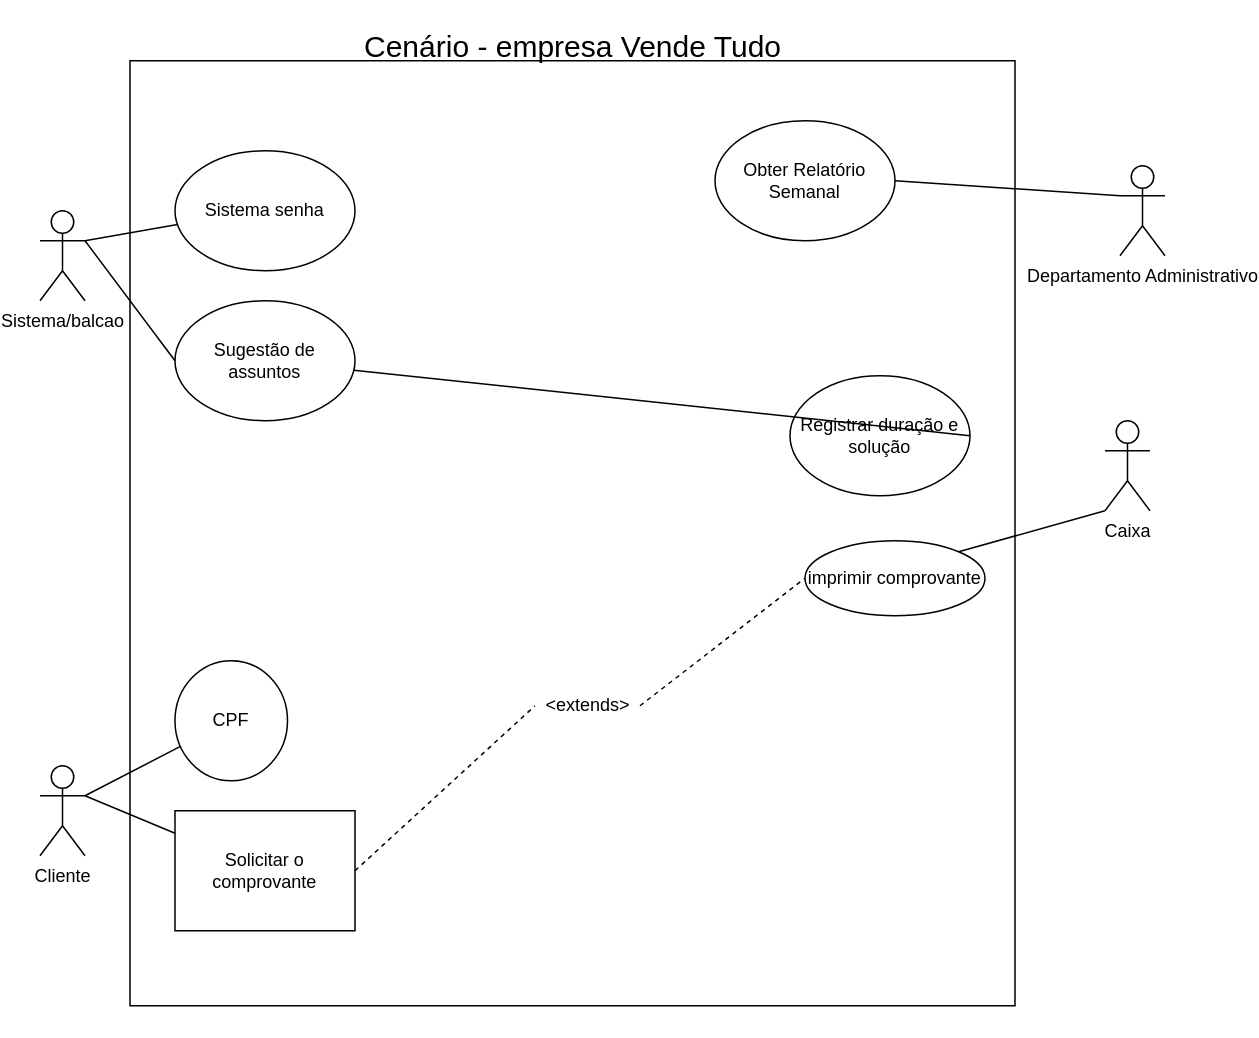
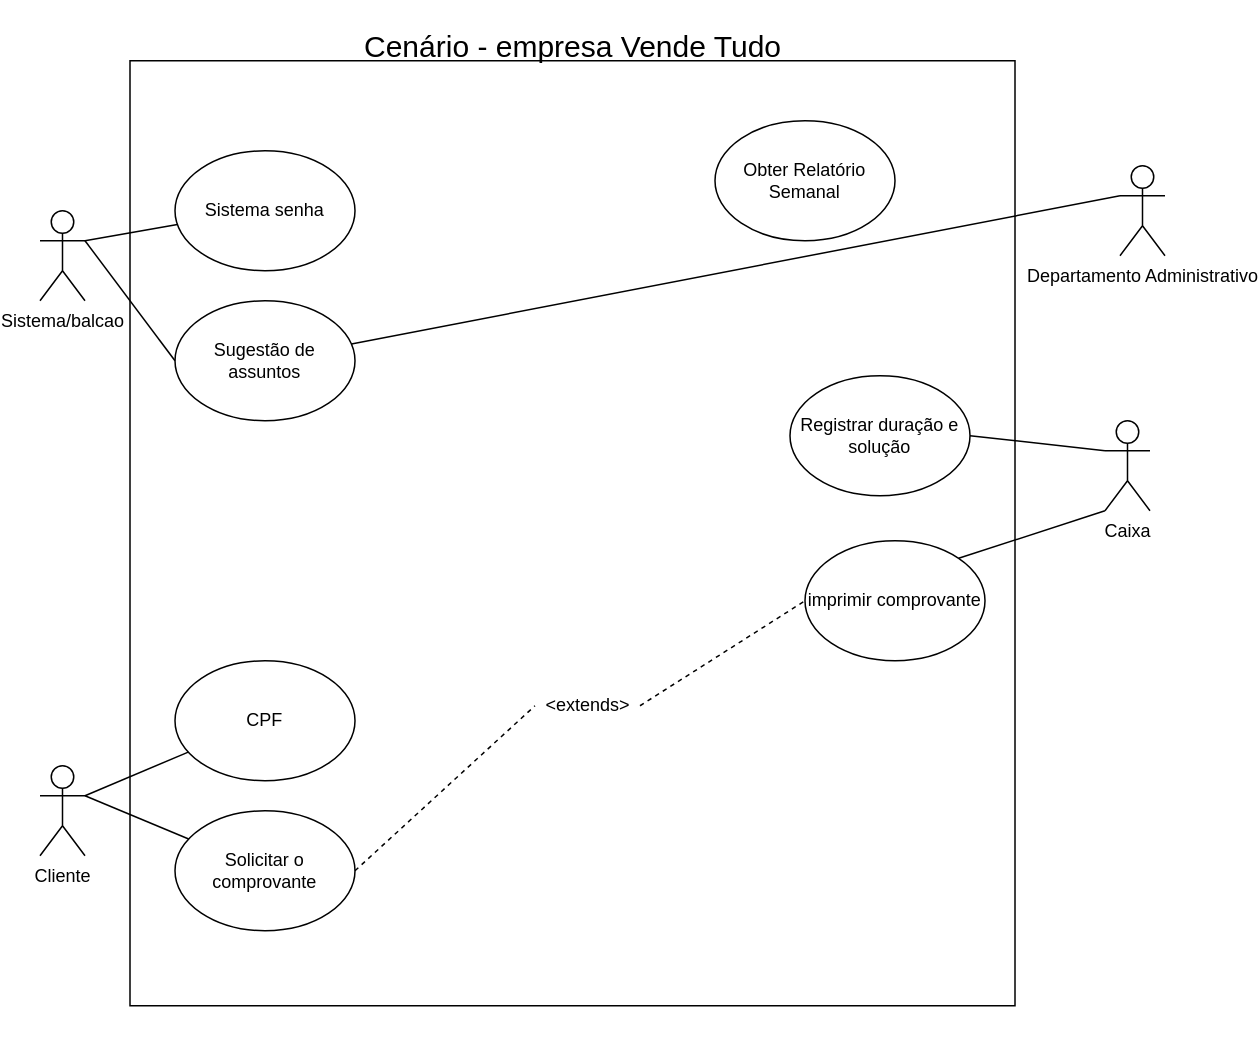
(1007, 188) -> (734, 270)
(662, 403) -> (1036, 443)
(895, 578) -> (895, 601)
(231, 721) -> (265, 721)
(265, 871) -> (265, 871)
